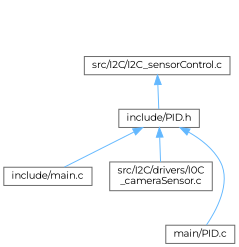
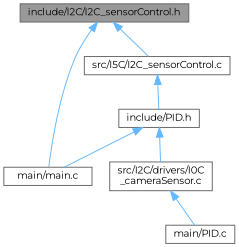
none -> (104, 13)
(157, 66) -> (157, 66)
(224, 173) -> (185, 212)
(48, 176) -> (48, 176)
